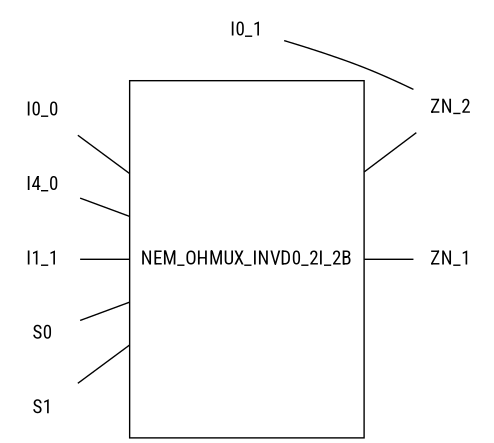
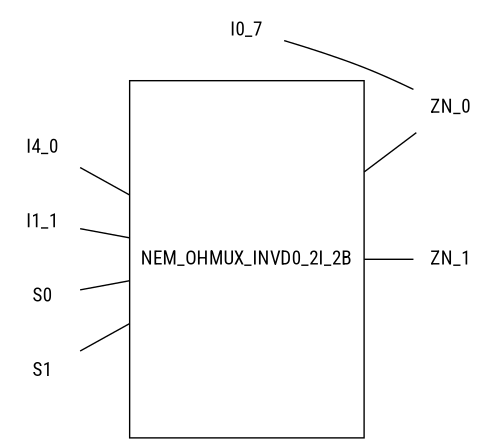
(247, 30) -> (247, 30)
(451, 108) -> (451, 108)
(43, 110) -> none
